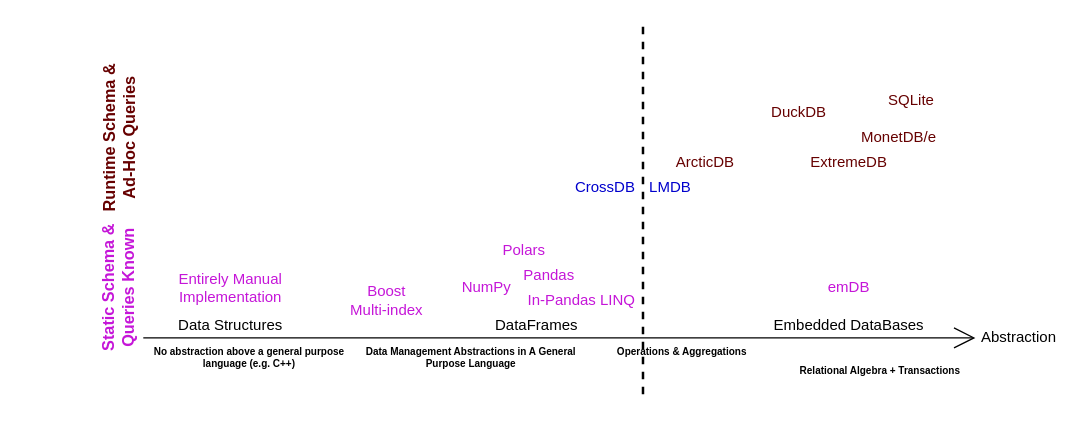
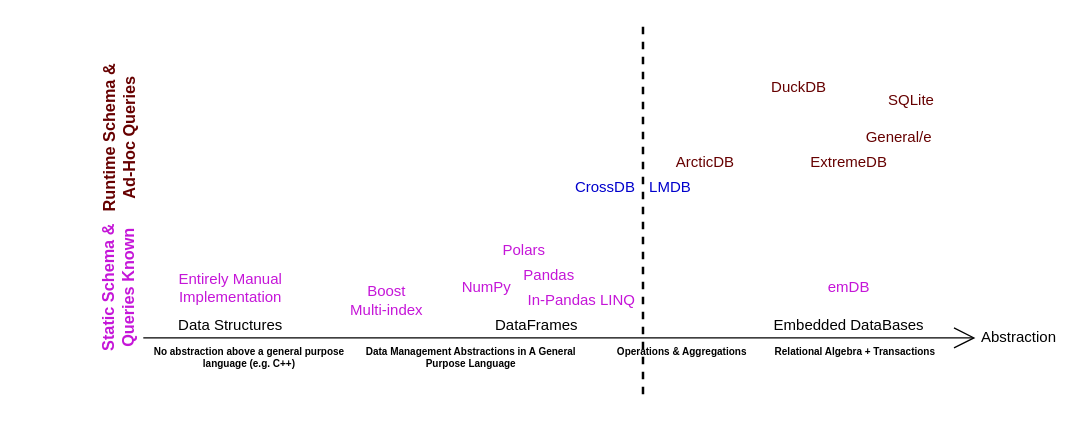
(799, 113) -> (799, 88)
(899, 138) -> (899, 138)
(881, 376) -> (856, 357)
